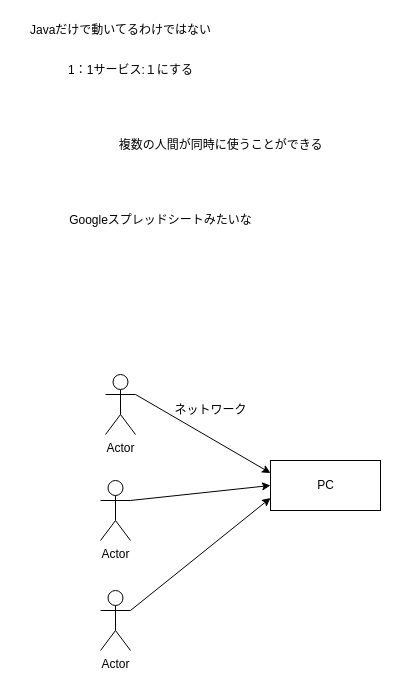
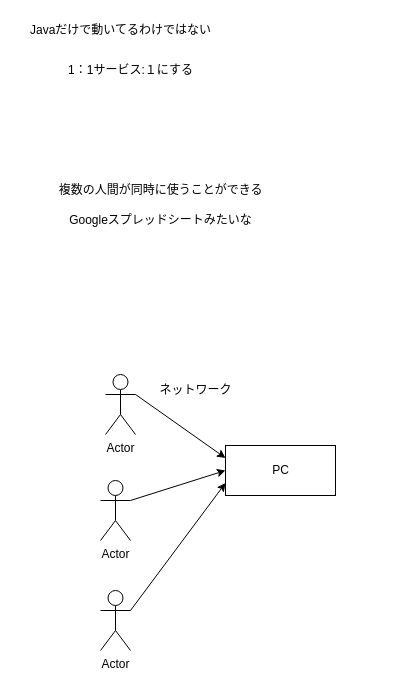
(221, 146) -> (161, 191)
(211, 411) -> (196, 391)
(326, 486) -> (281, 471)
